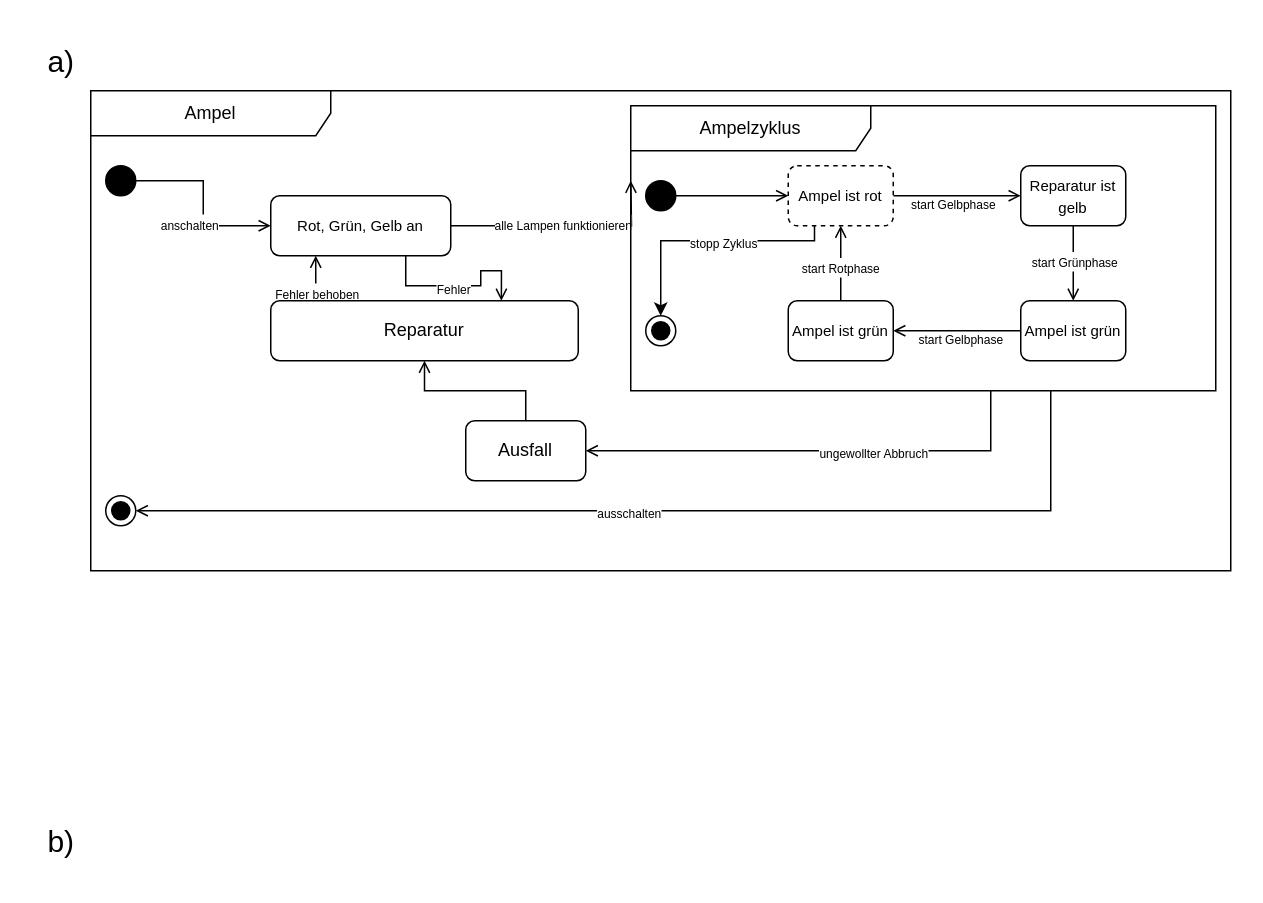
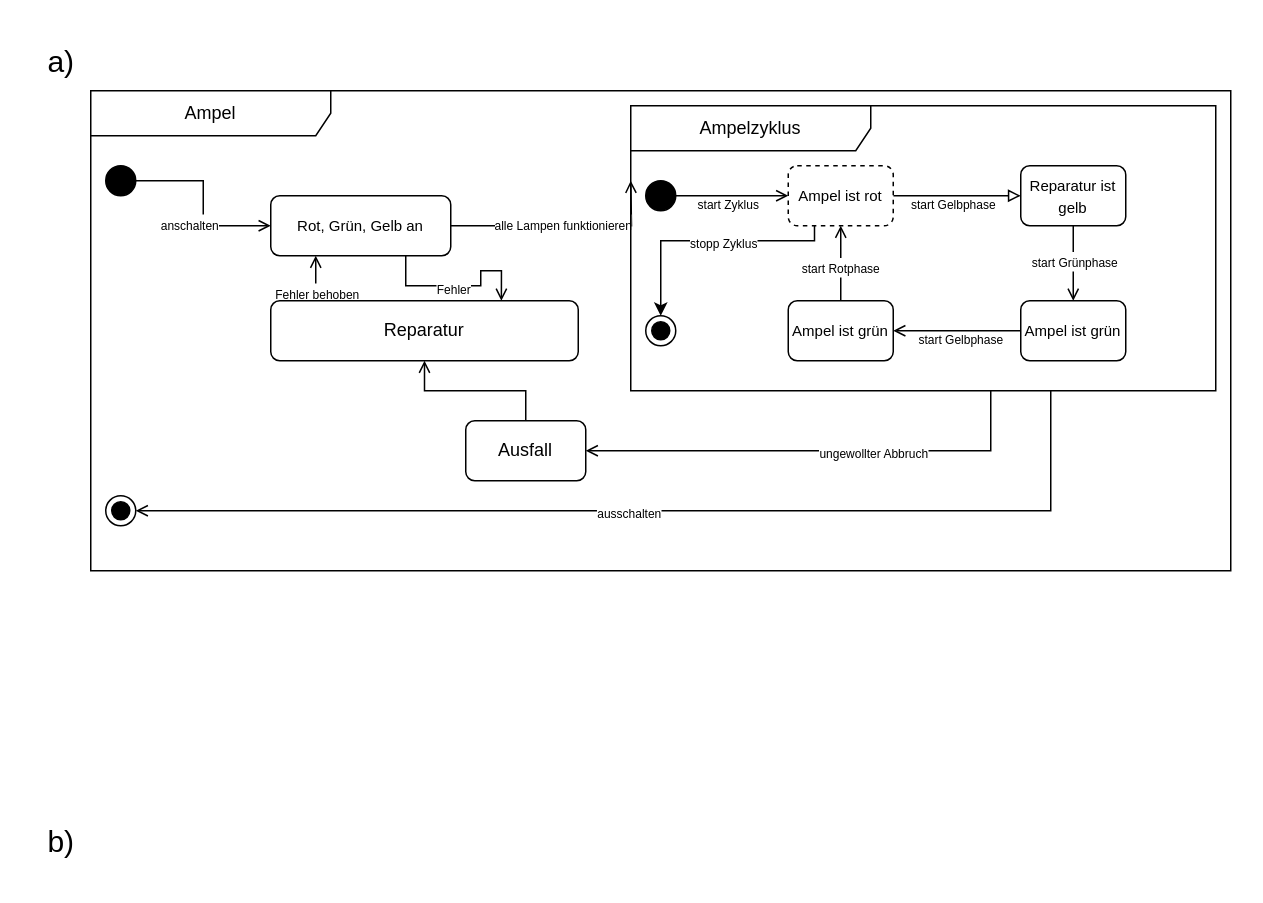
(1011, 196) -> (1007, 196)
none -> (728, 203)
